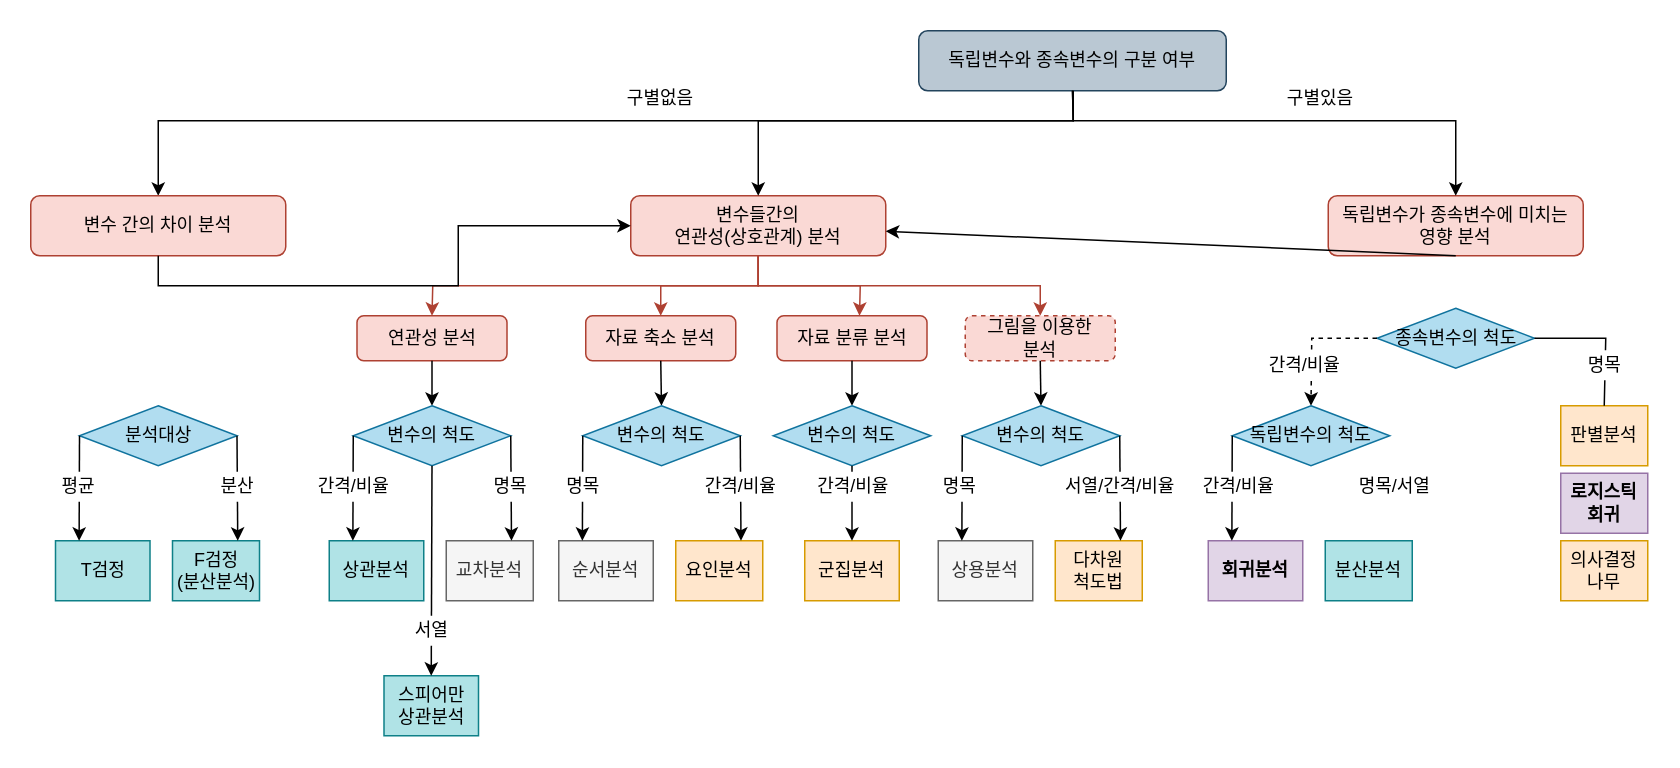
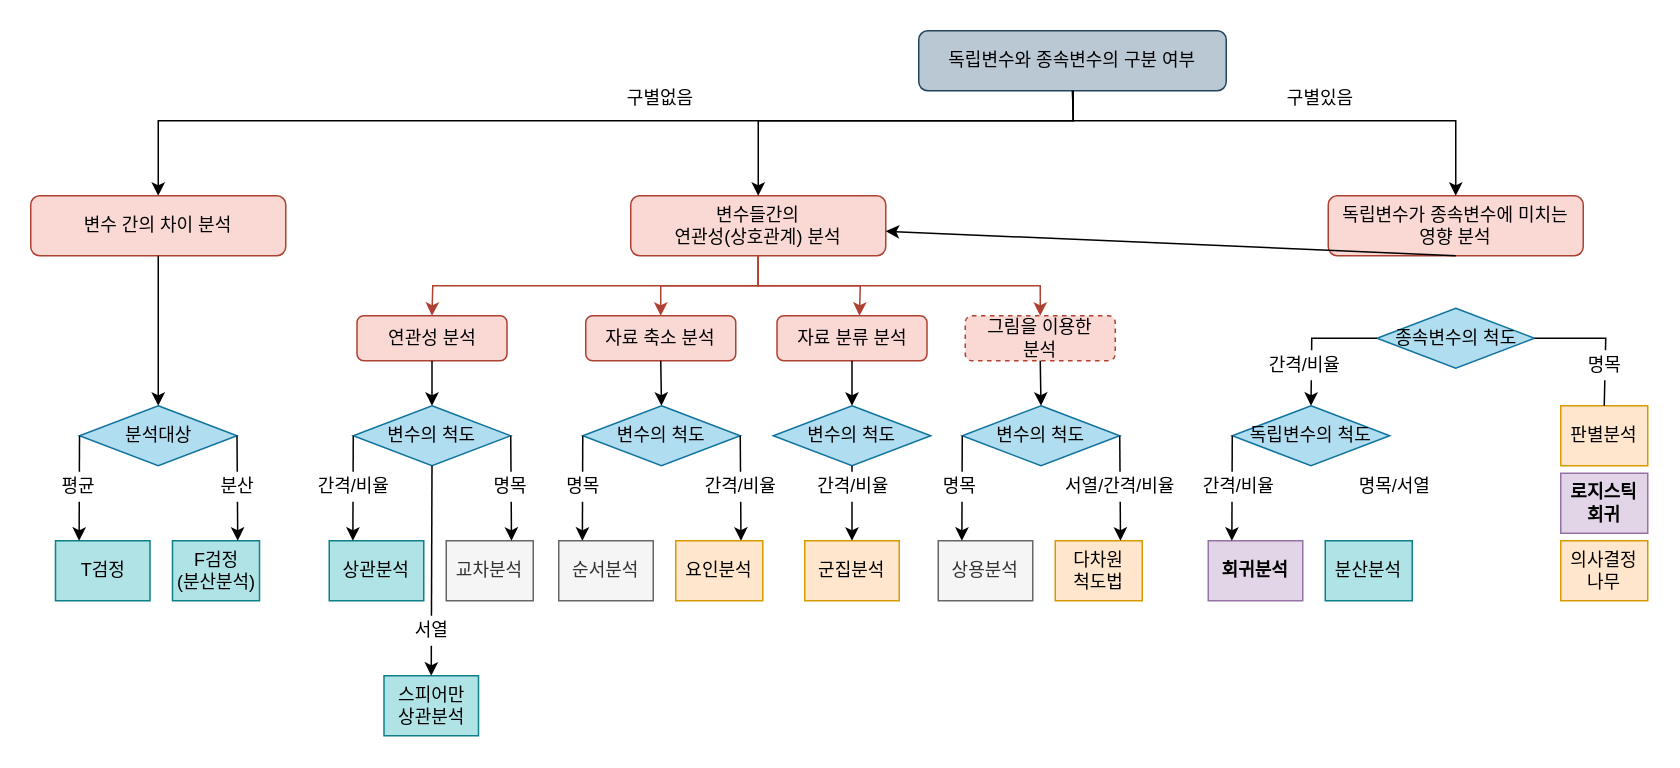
(292, 286) -> (158, 339)
(1339, 338) -> (1339, 338)
